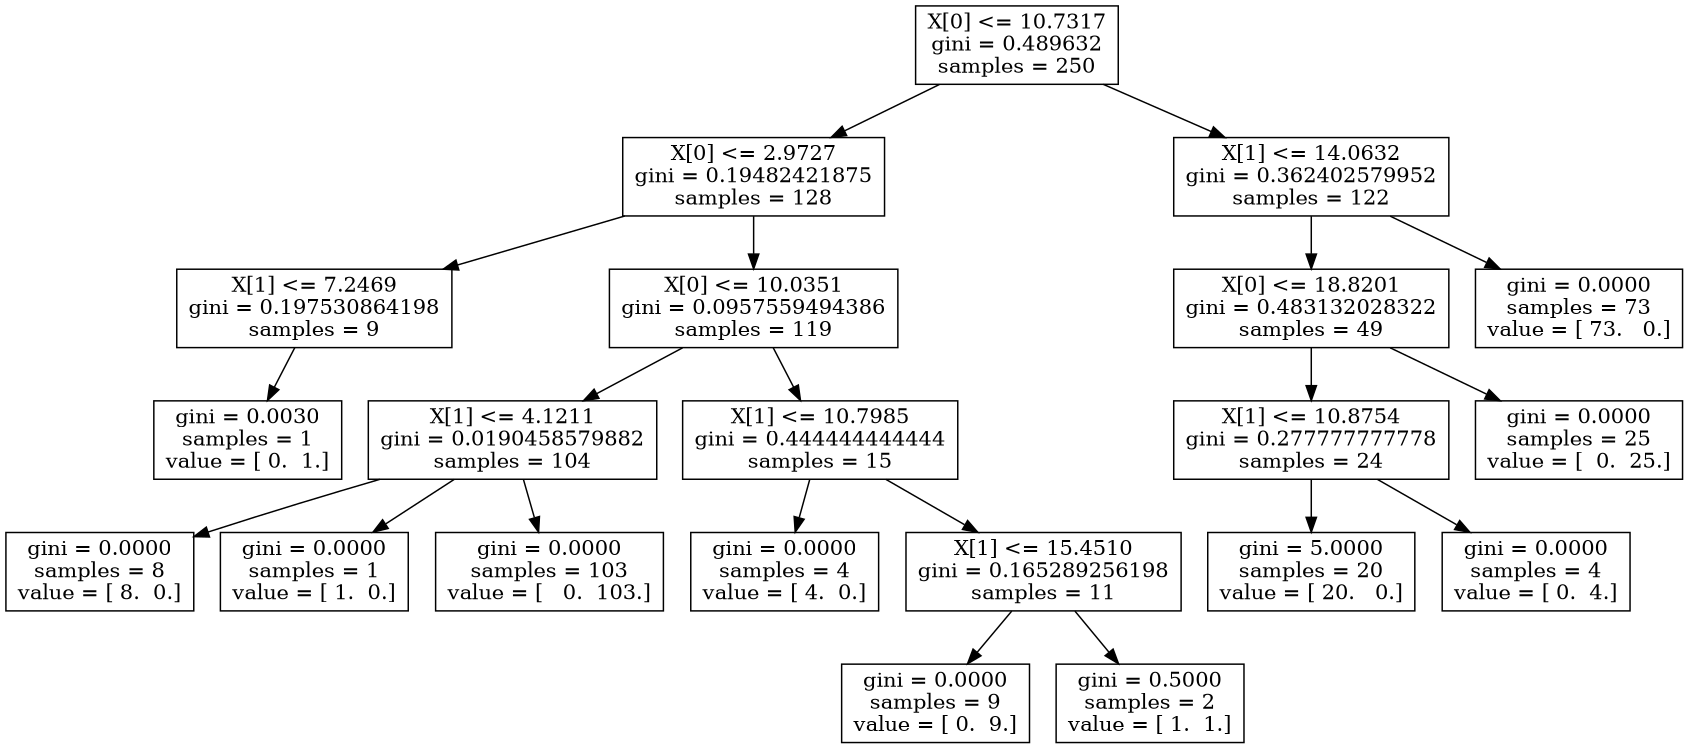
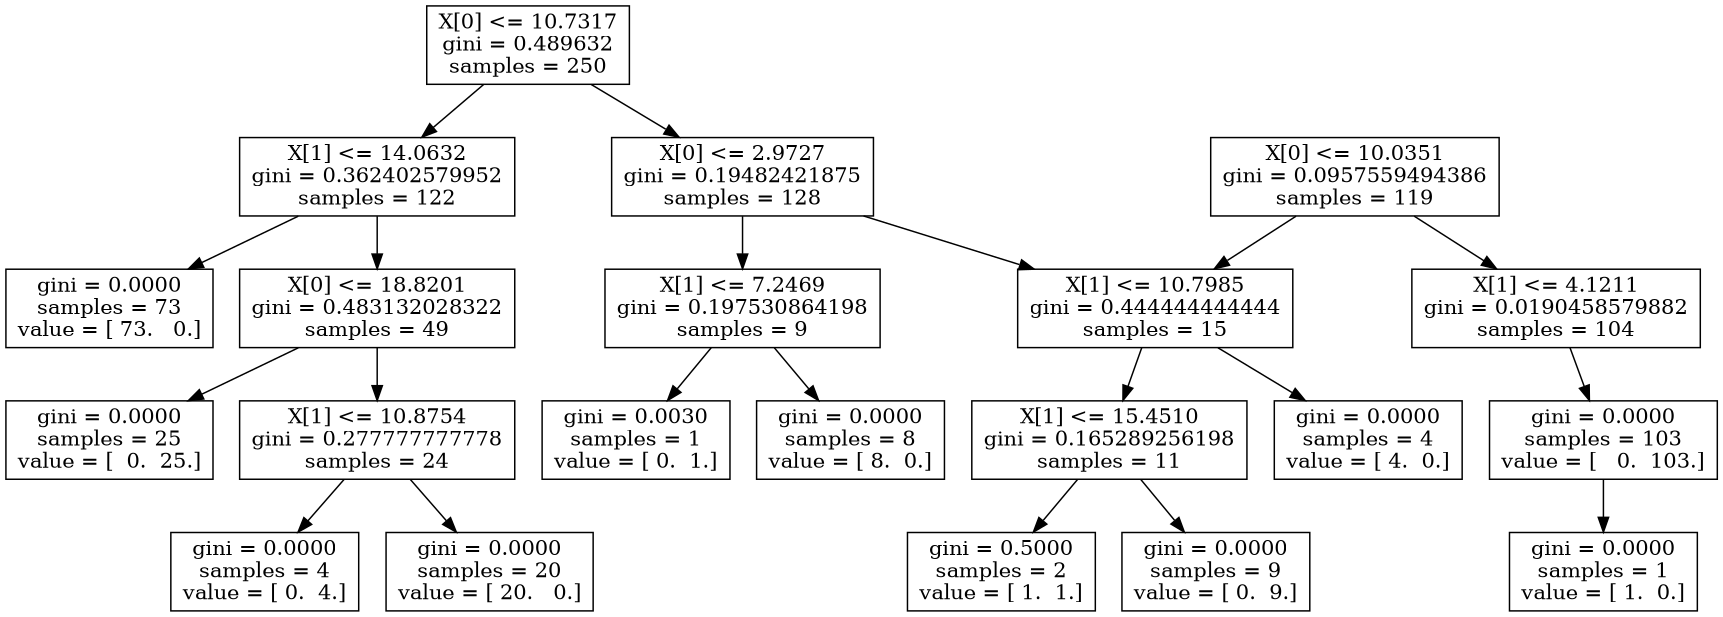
(754, 235) -> (942, 240)
(420, 502) -> (1603, 498)
(294, 505) -> (792, 368)
(1311, 572) -> (490, 572)
